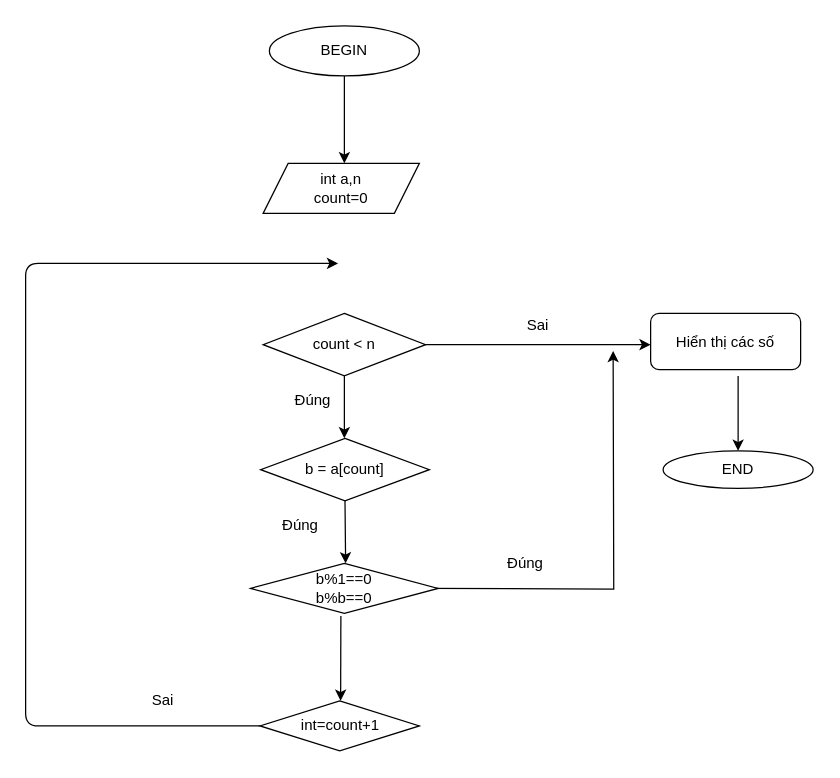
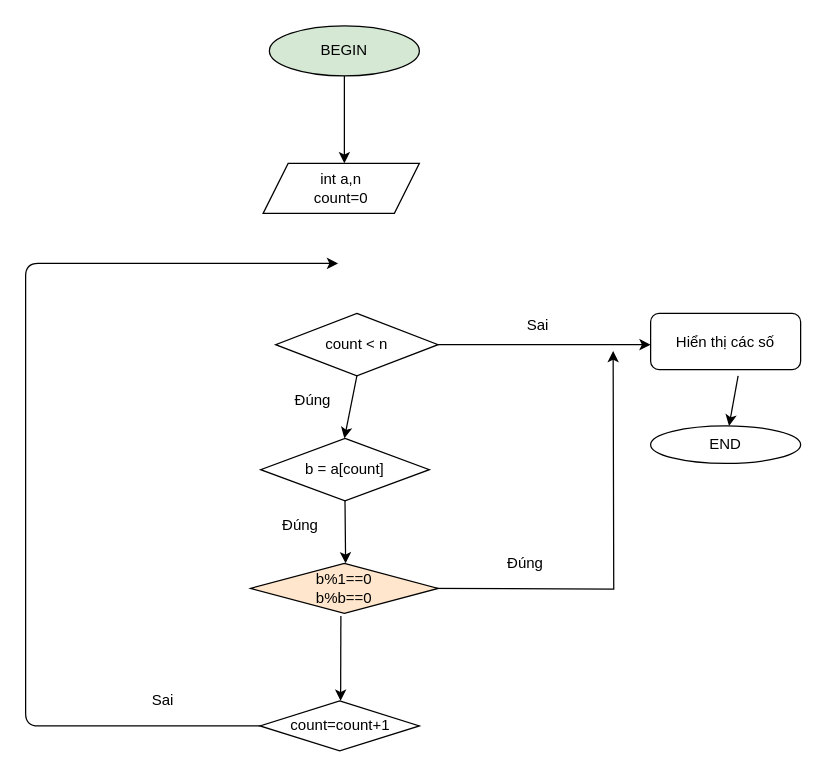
(344, 51) -> (344, 51)
(344, 344) -> (357, 344)
(738, 469) -> (726, 444)
(344, 588) -> (344, 588)
(341, 726) -> (341, 726)
